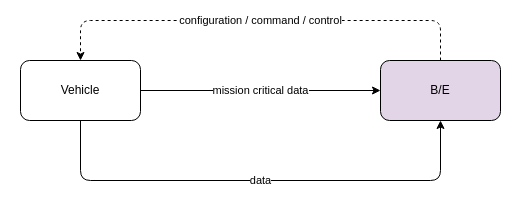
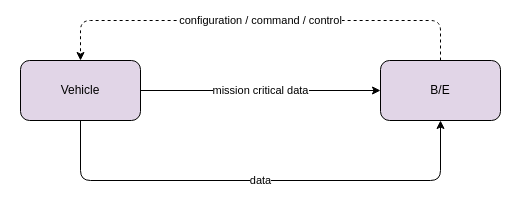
(81, 91) -> (81, 91)
